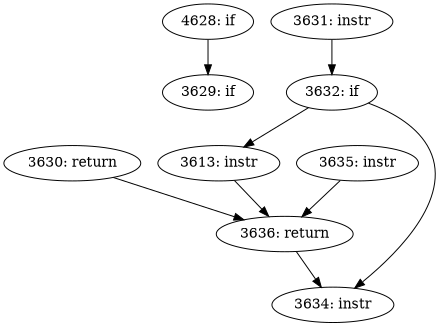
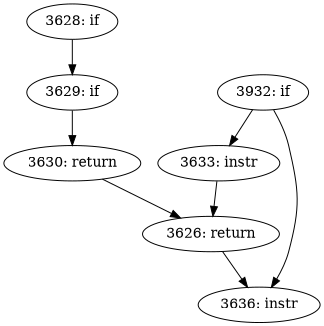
(208, 22) -> (72, 22)
(332, 22) -> none
(332, 92) -> (263, 92)
none -> (72, 123)
(219, 163) -> (219, 163)
(357, 163) -> none
(285, 234) -> (211, 234)
(333, 305) -> (259, 305)
